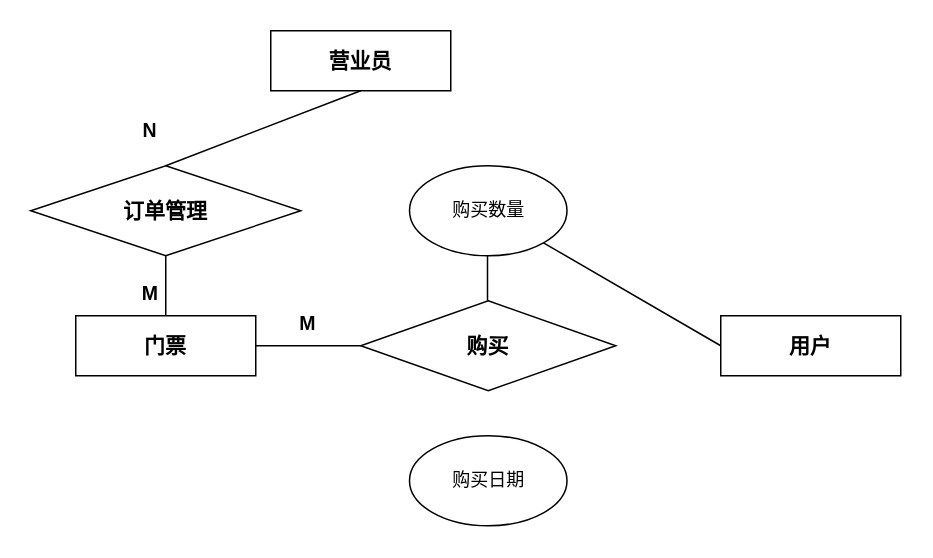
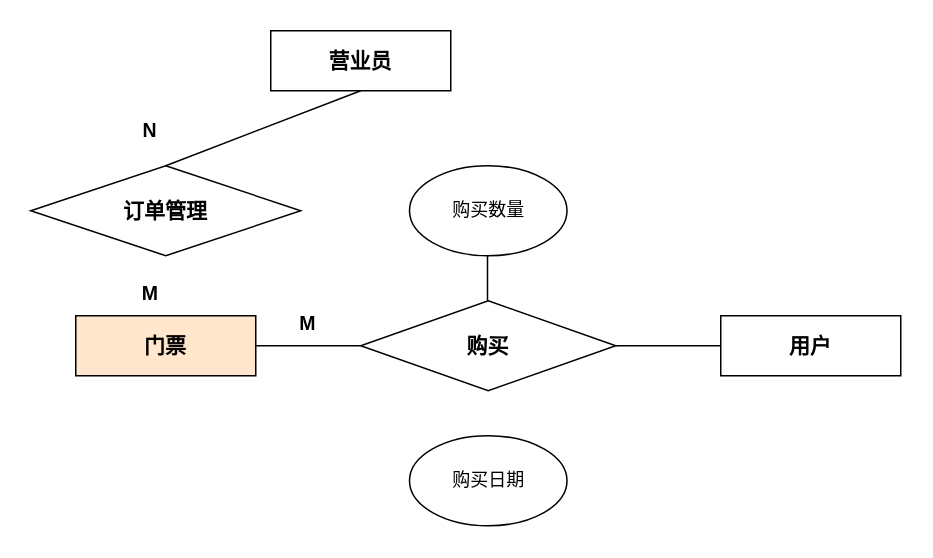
(166, 286) -> none
(632, 294) -> (669, 346)
(166, 346) -> (166, 346)
